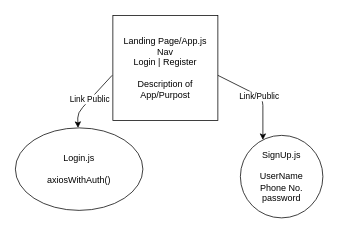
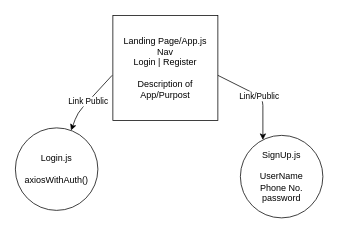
(79, 169) -> (57, 169)
